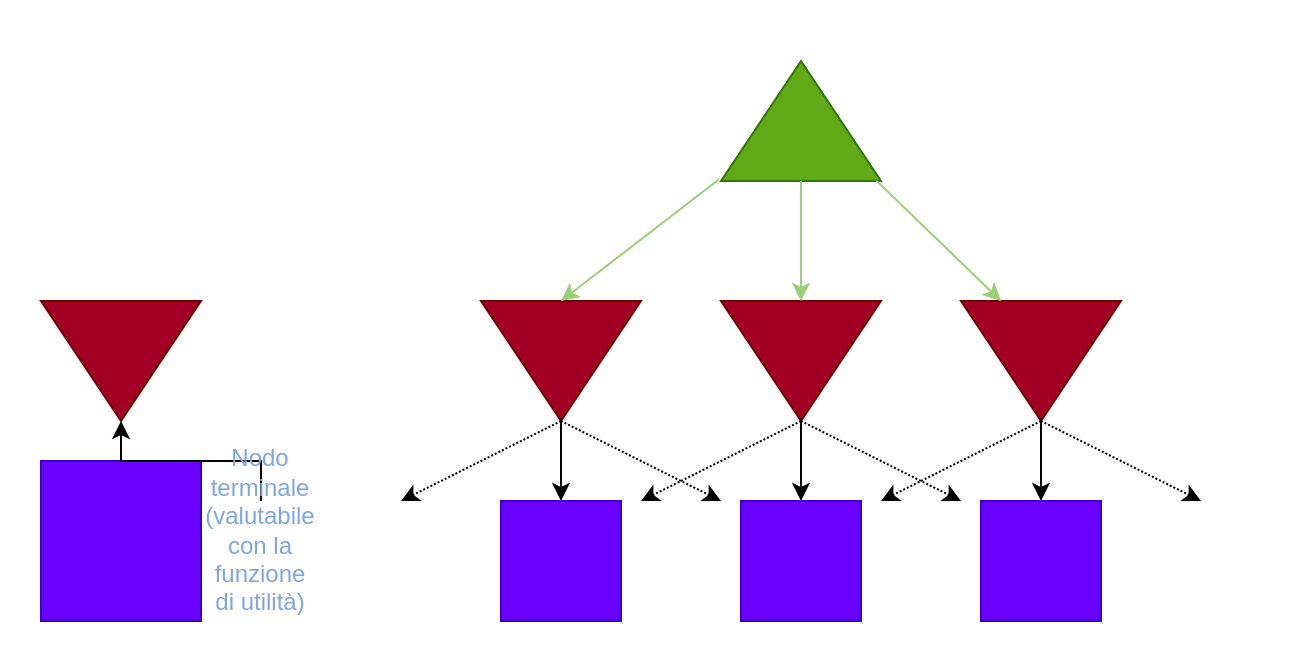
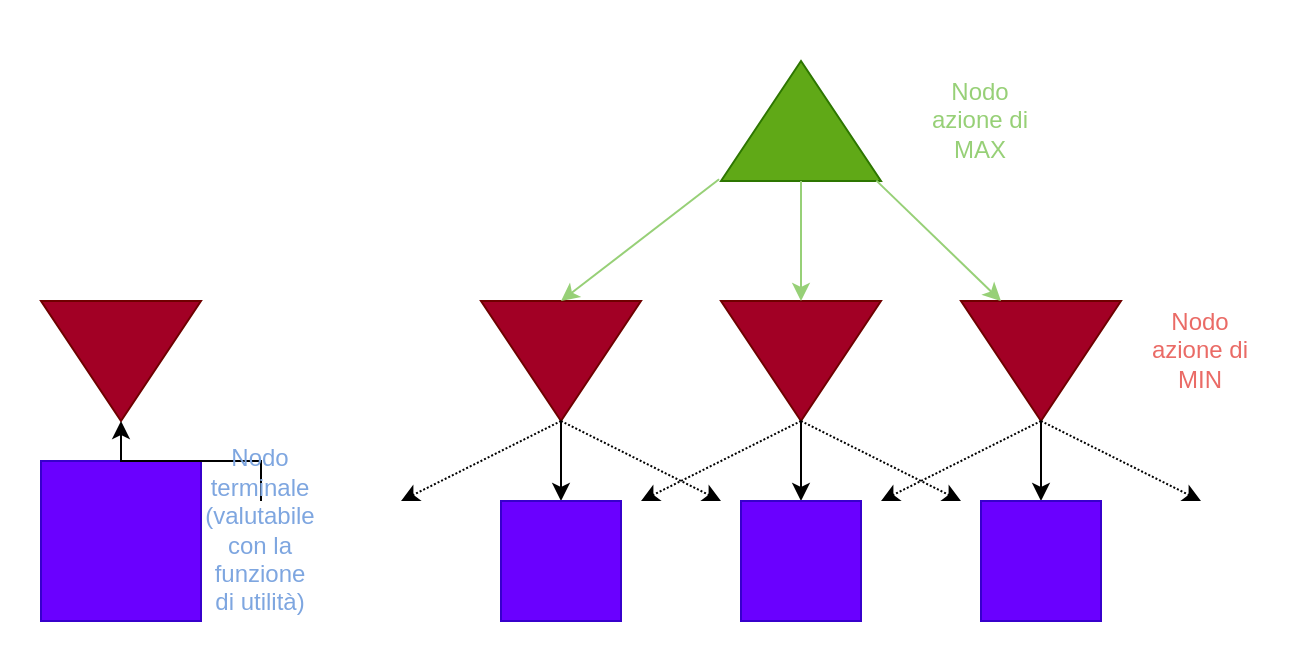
none -> (981, 121)
none -> (1201, 351)
